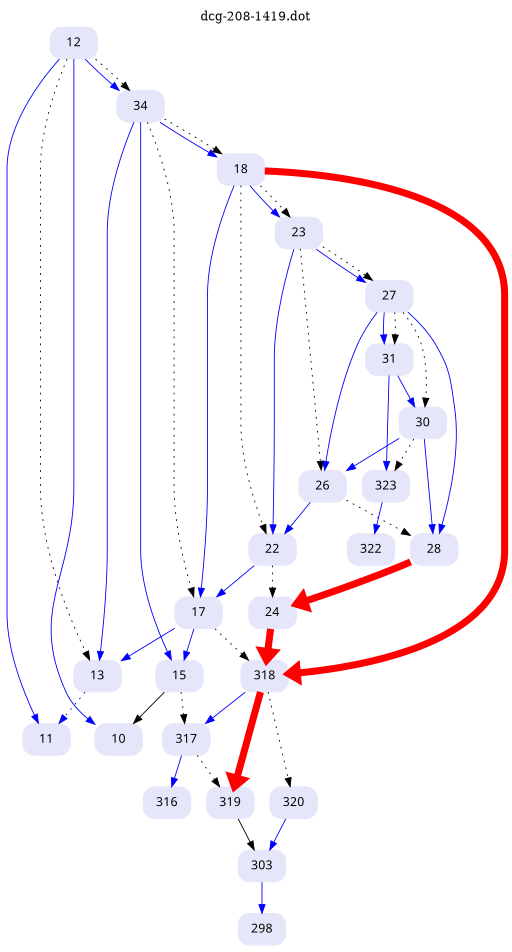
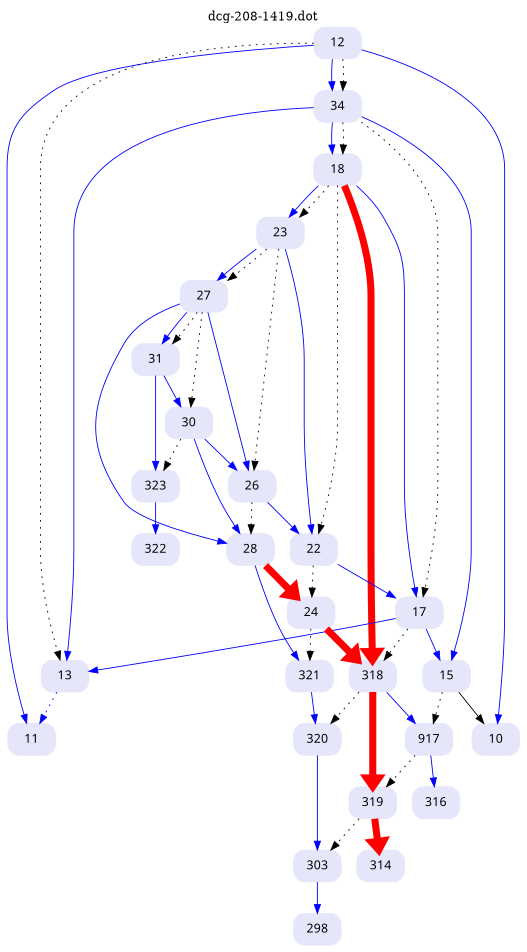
none -> (309, 676)
(186, 739) -> (429, 739)
(244, 830) -> (348, 831)
none -> (381, 866)
